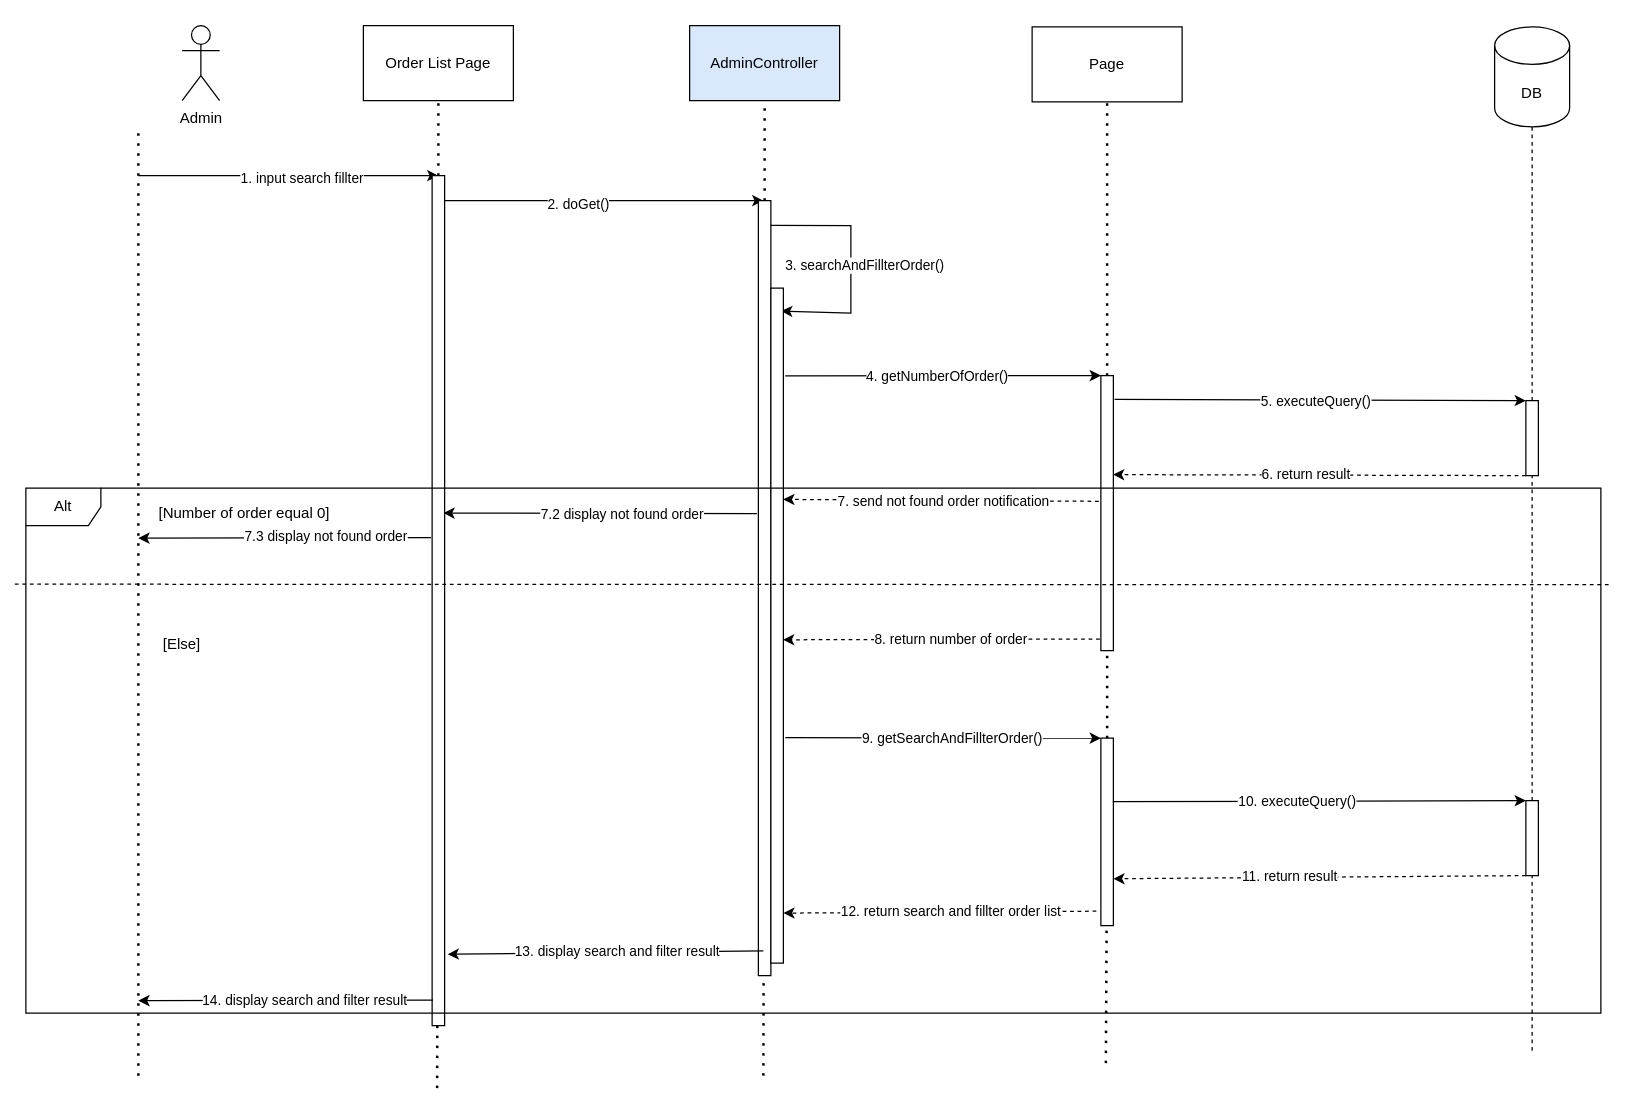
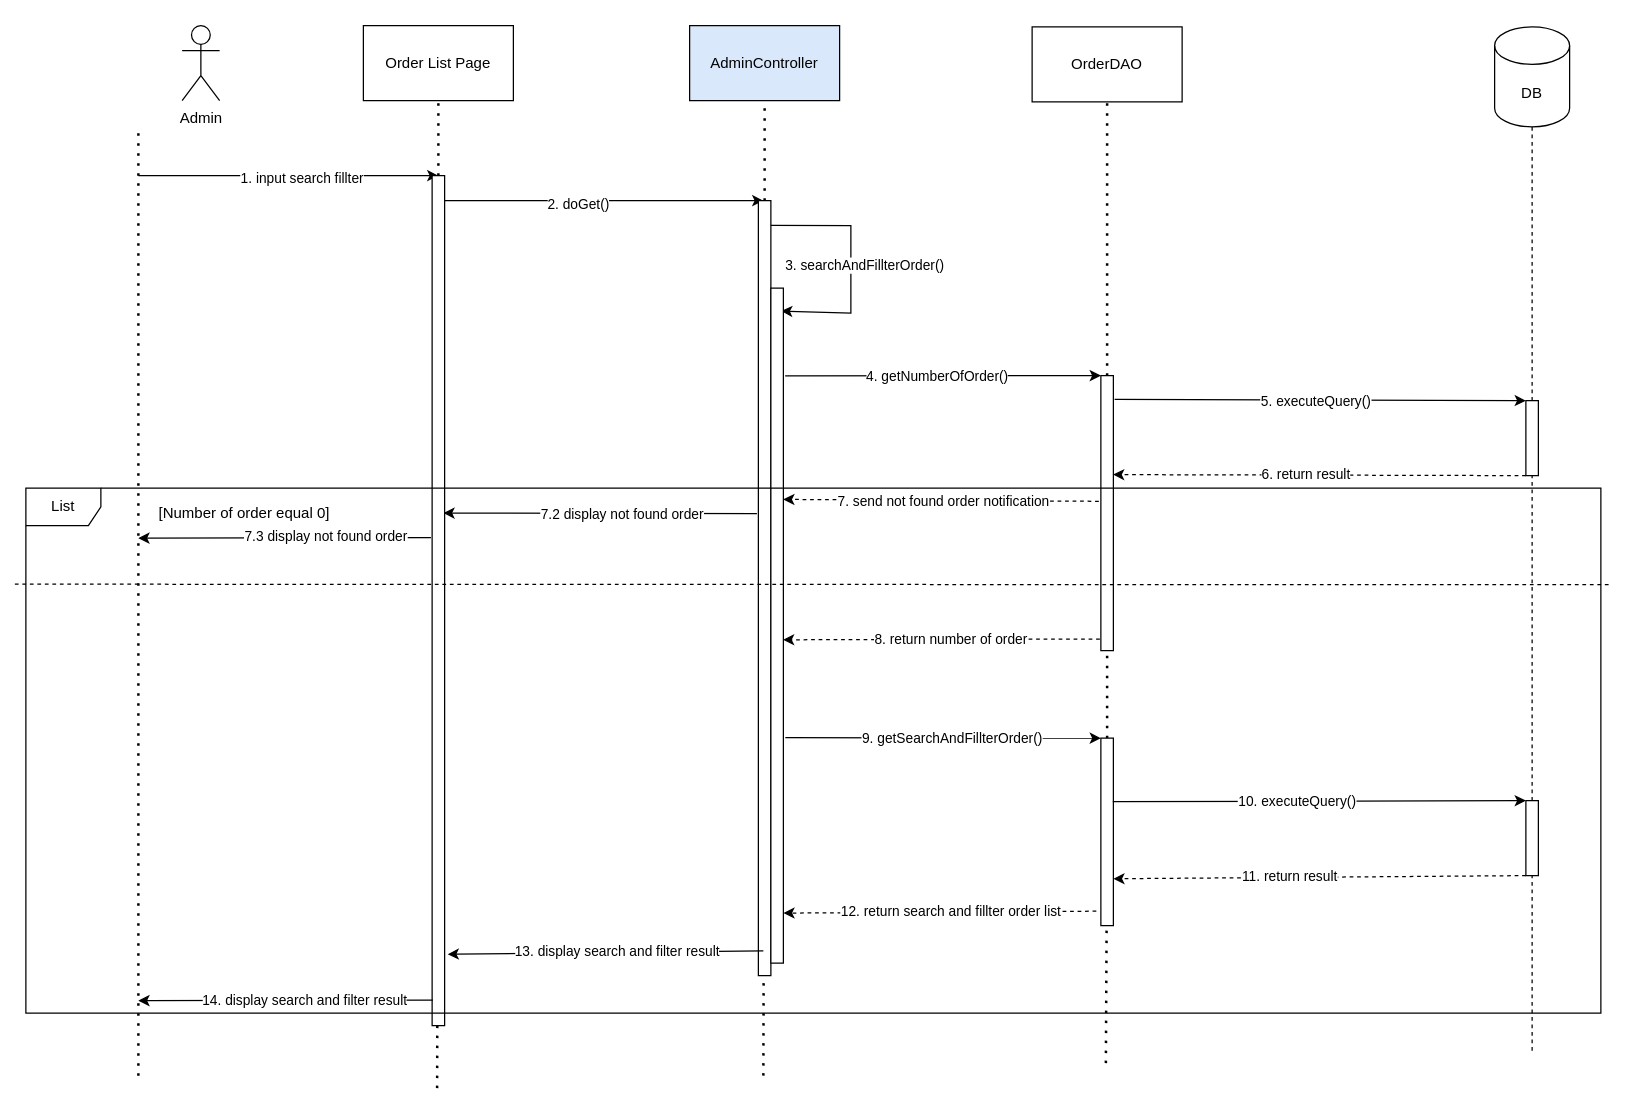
(1107, 64) -> (1107, 64)
(63, 507) -> (63, 507)
(182, 644) -> none
